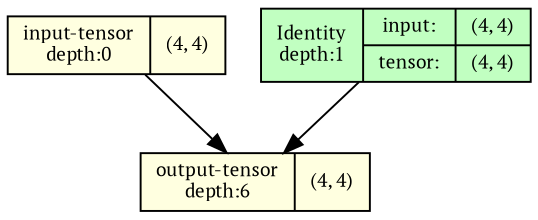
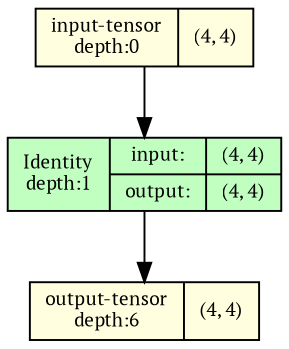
(409, 63) -> (158, 192)
(179, 107) -> (144, 92)
